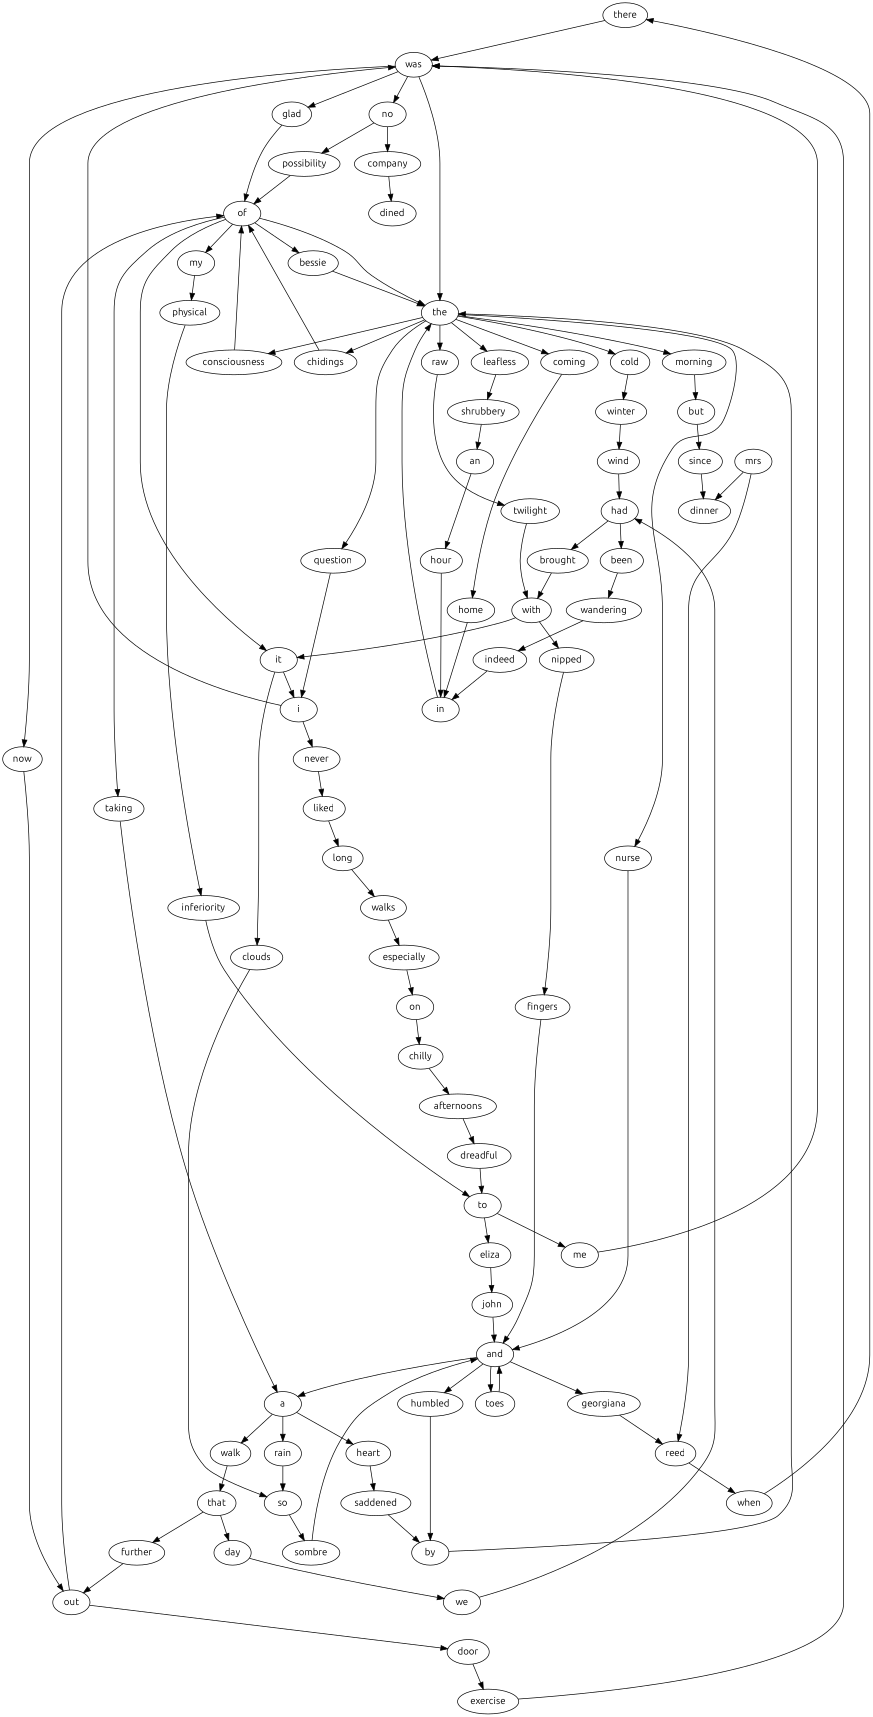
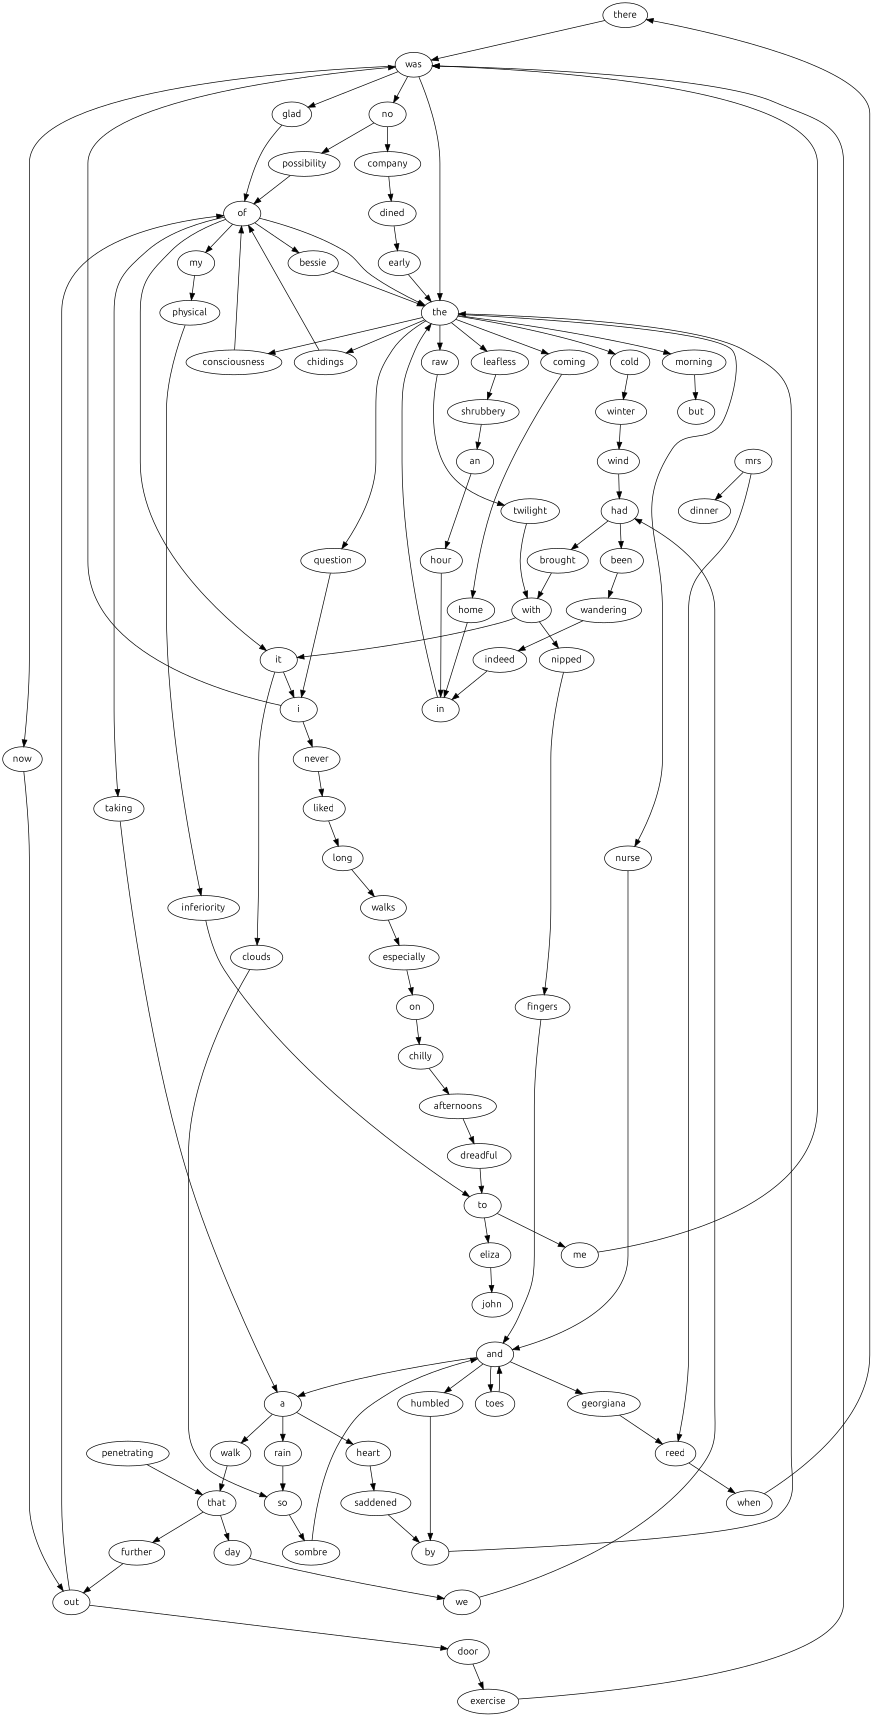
none -> (399, 263)
(700, 462) -> none
(493, 1326) -> none
none -> (128, 1454)
